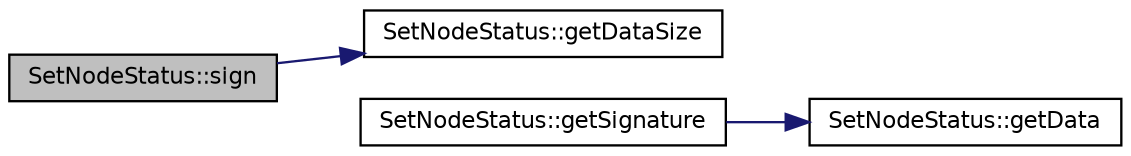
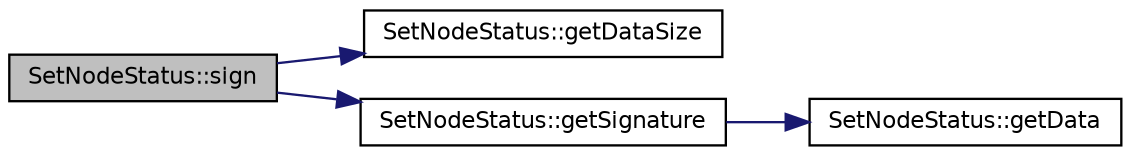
none -> (307, 96)
